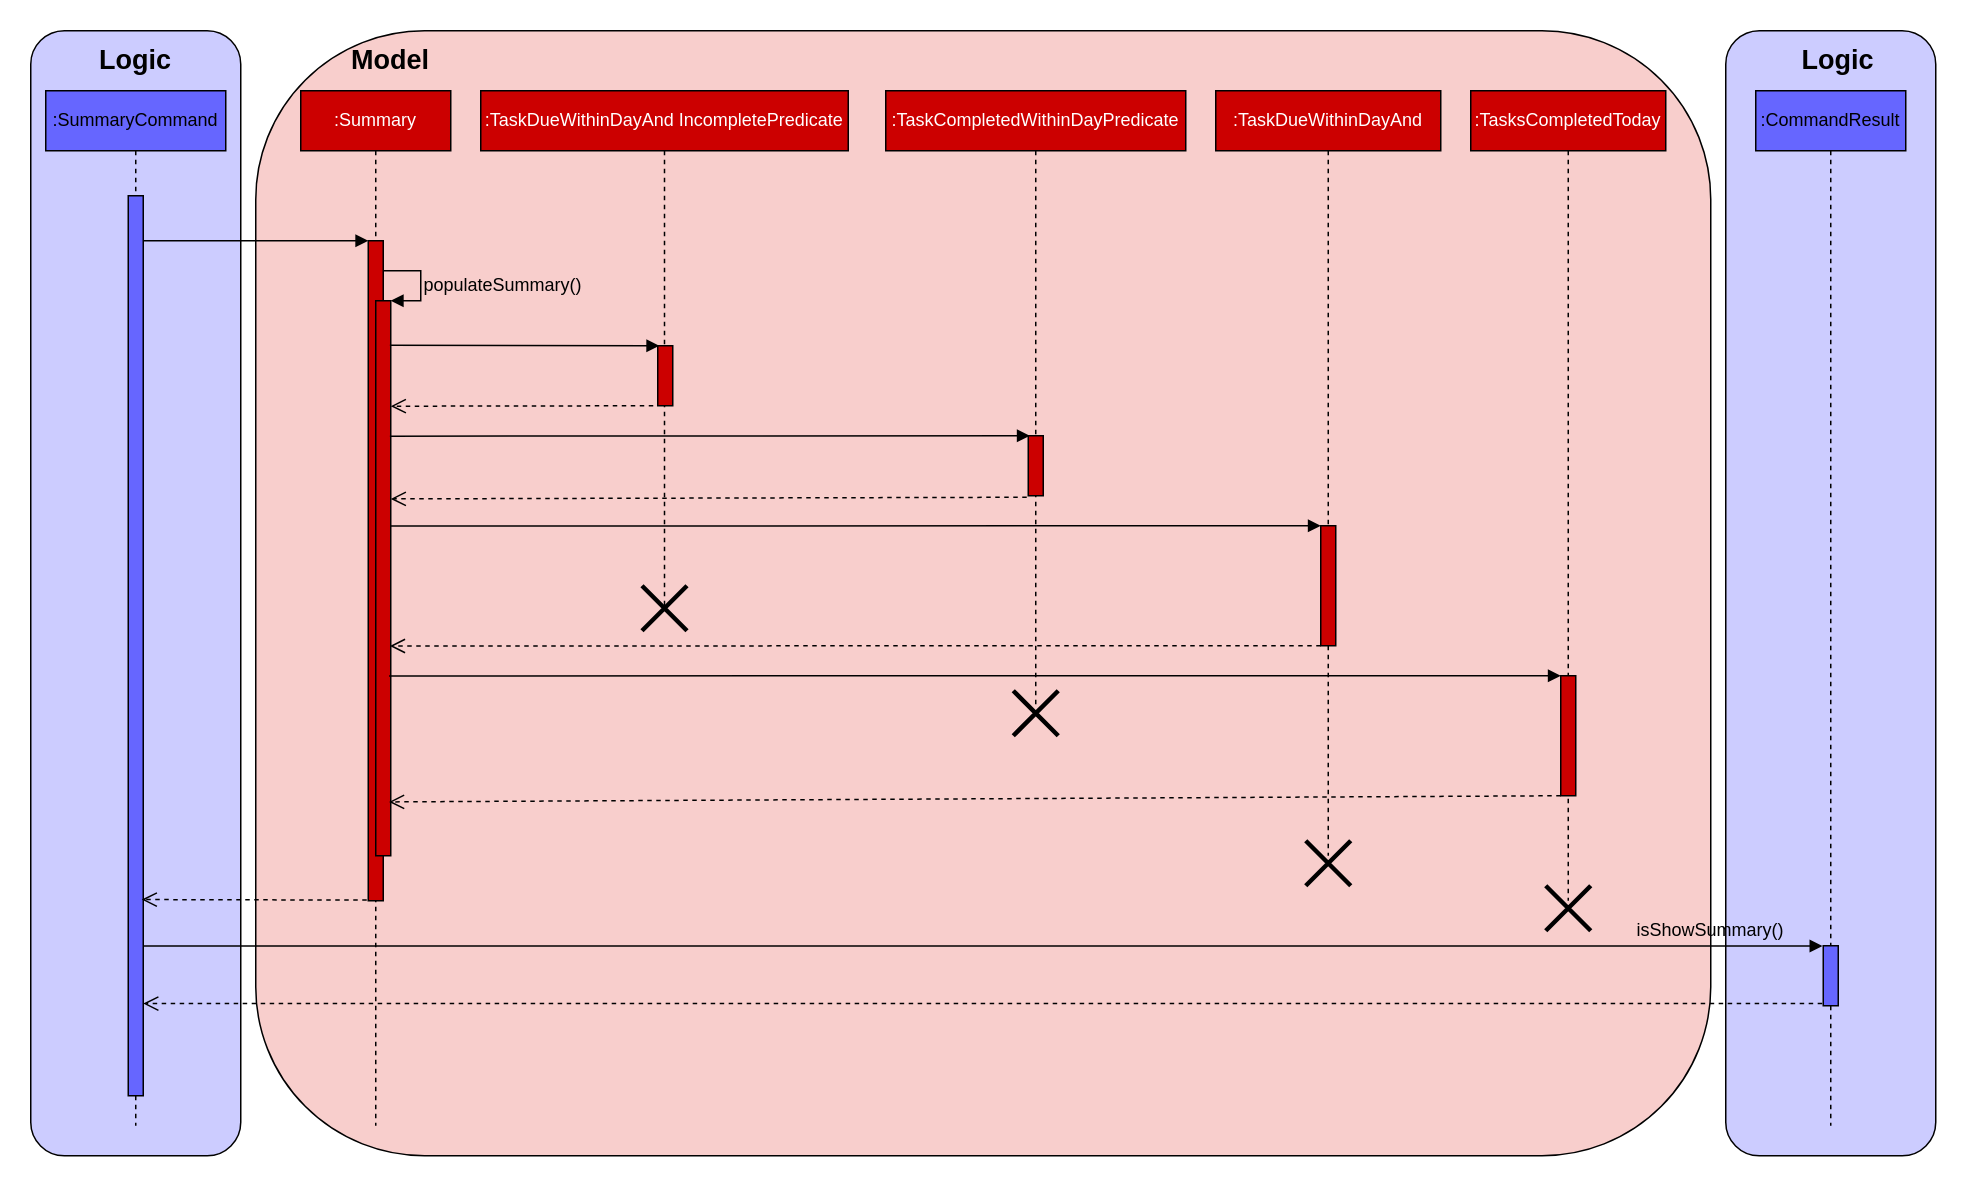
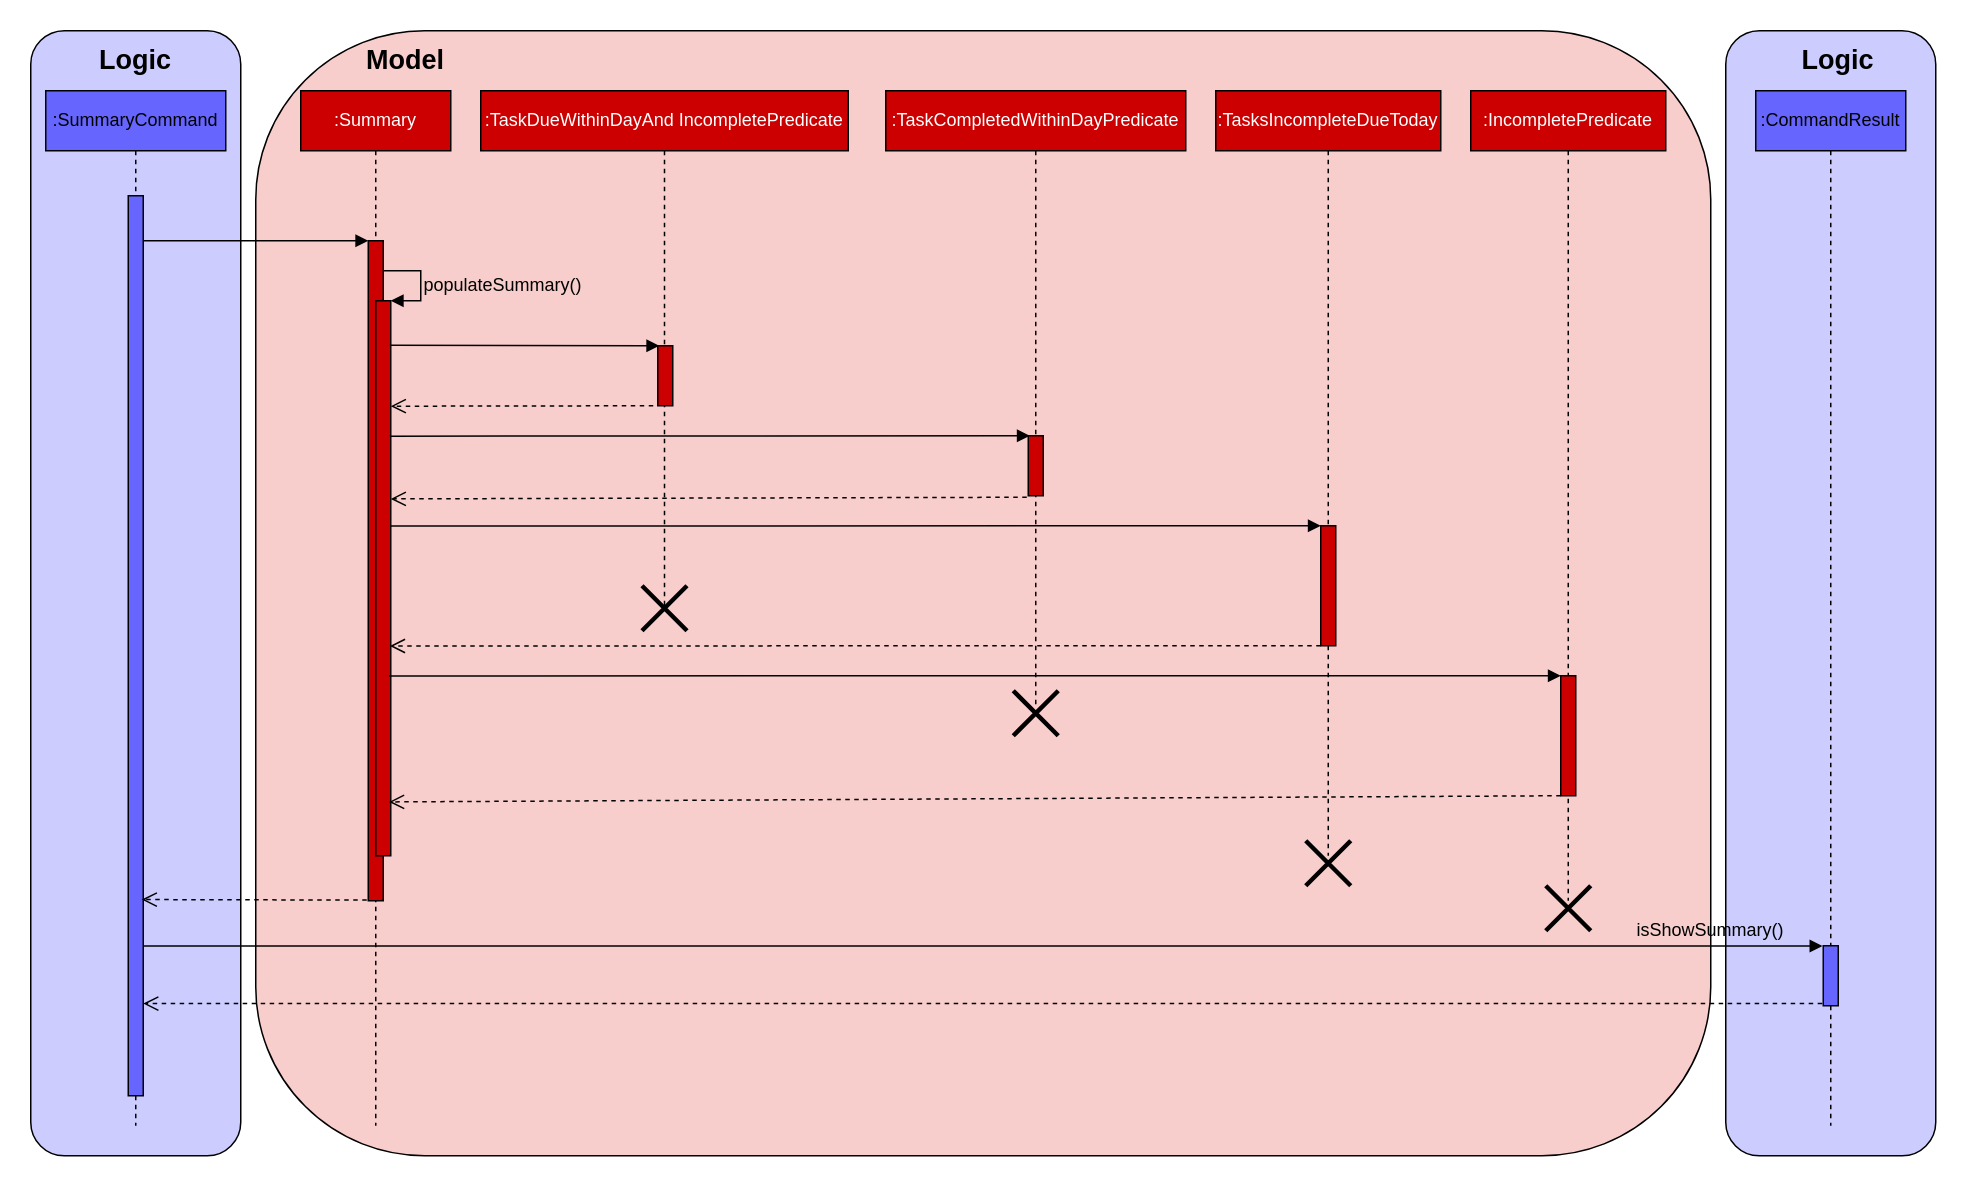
(391, 61) -> (406, 61)
(1328, 121) -> (1328, 121)
(1568, 121) -> (1568, 121)
